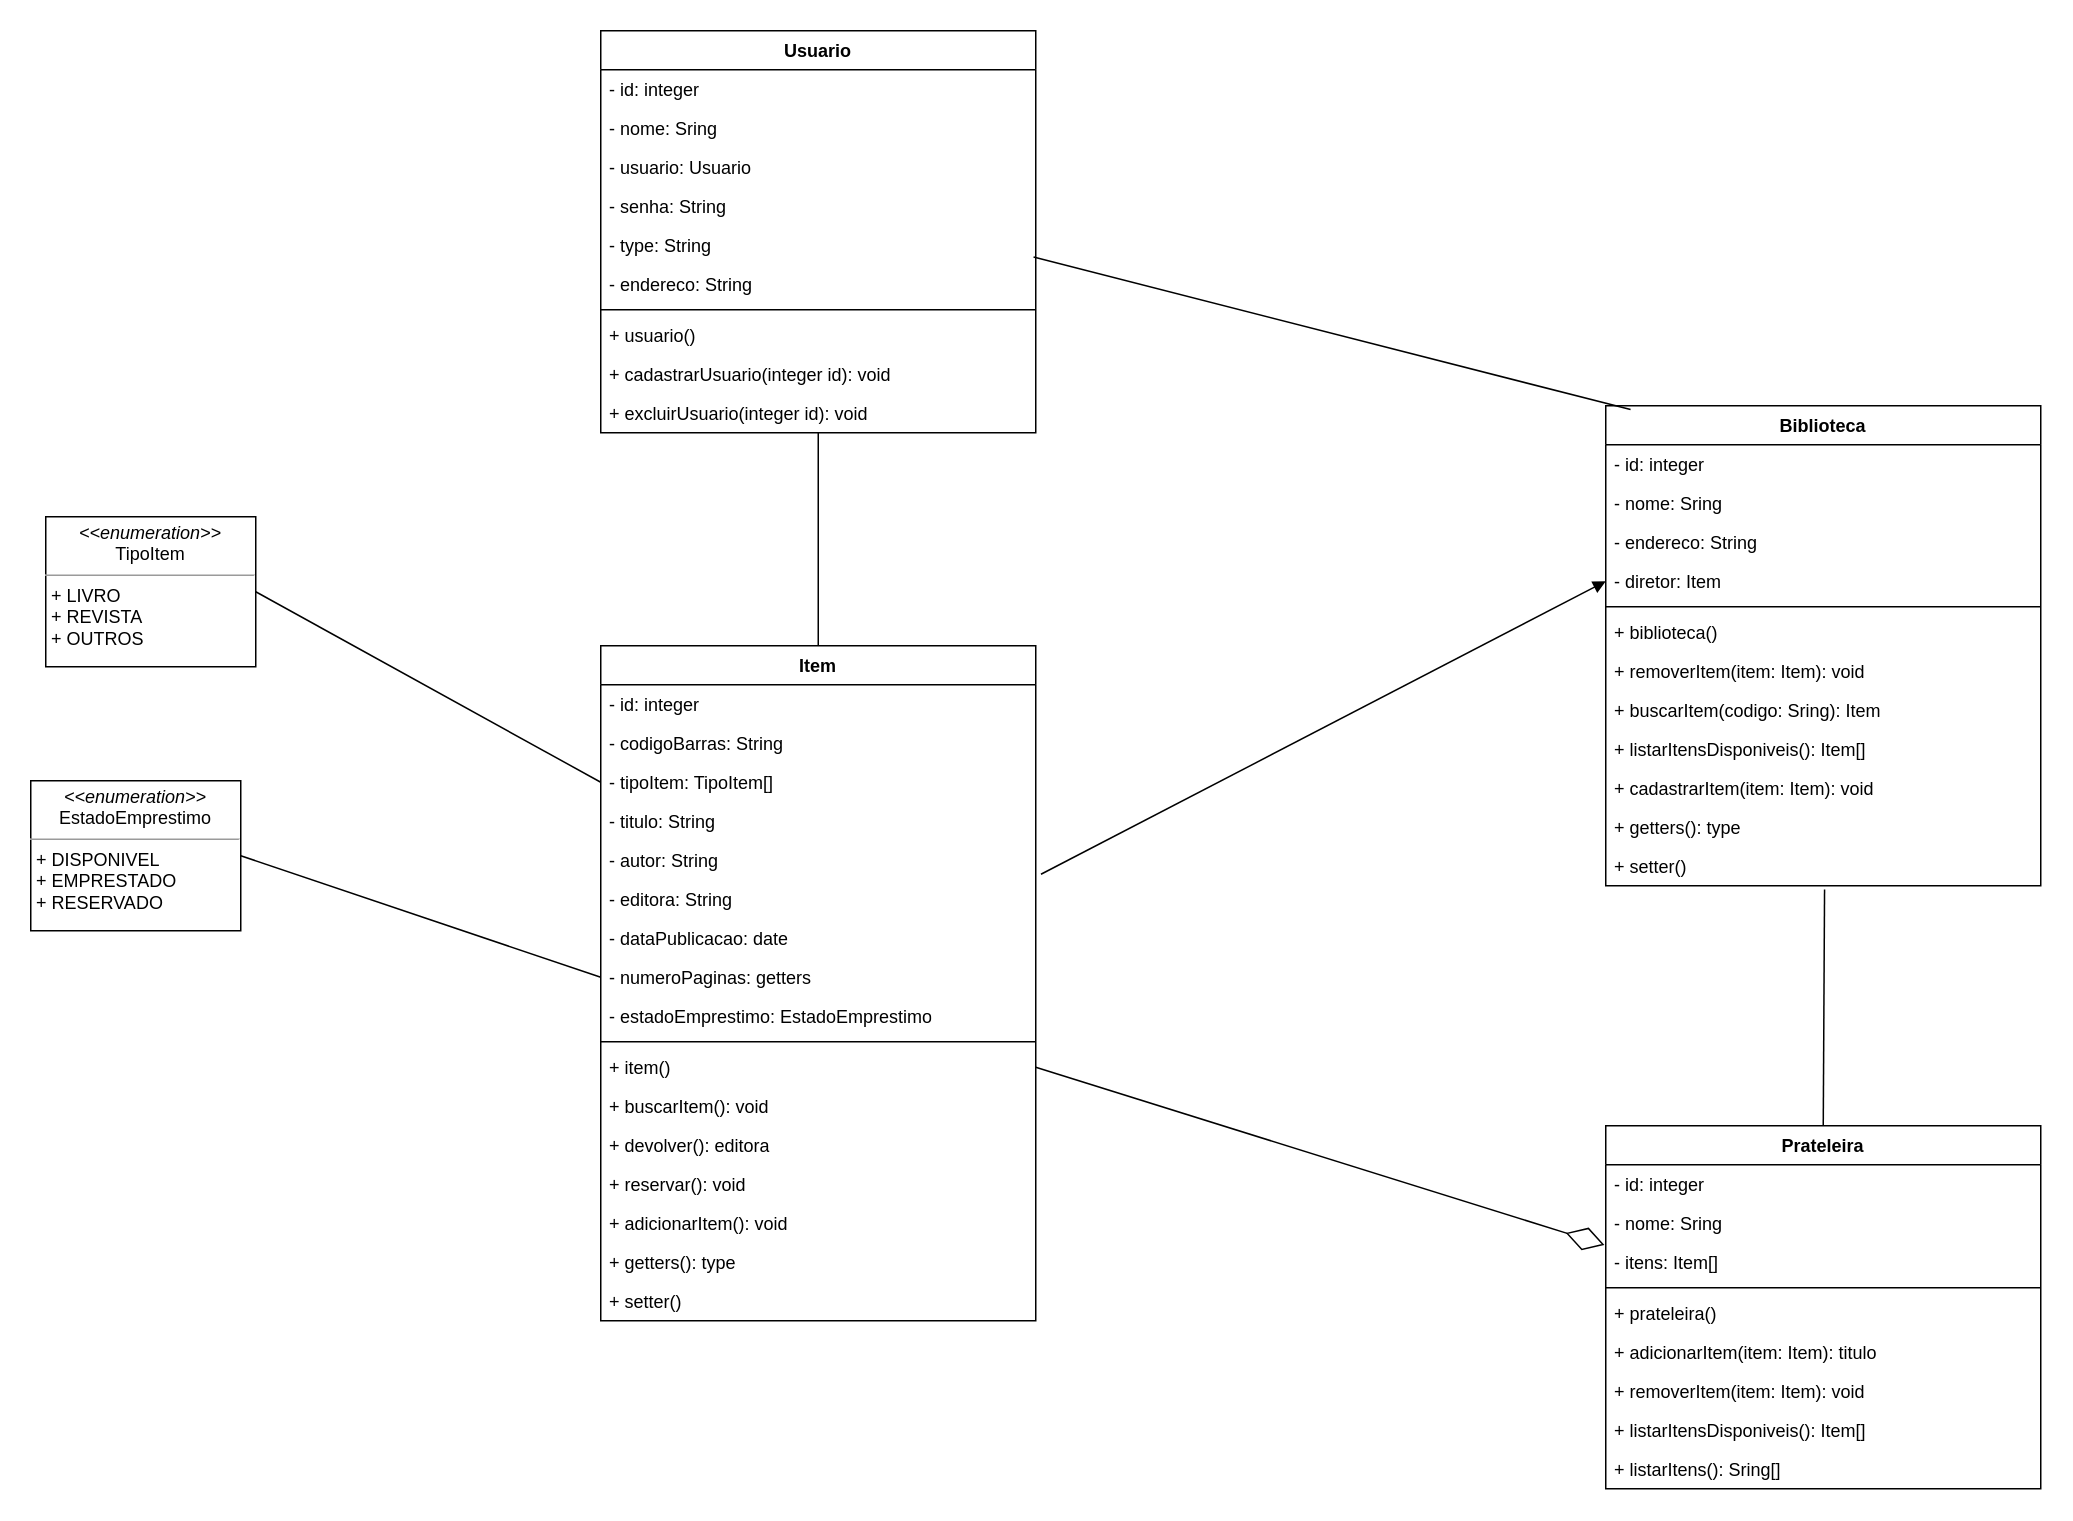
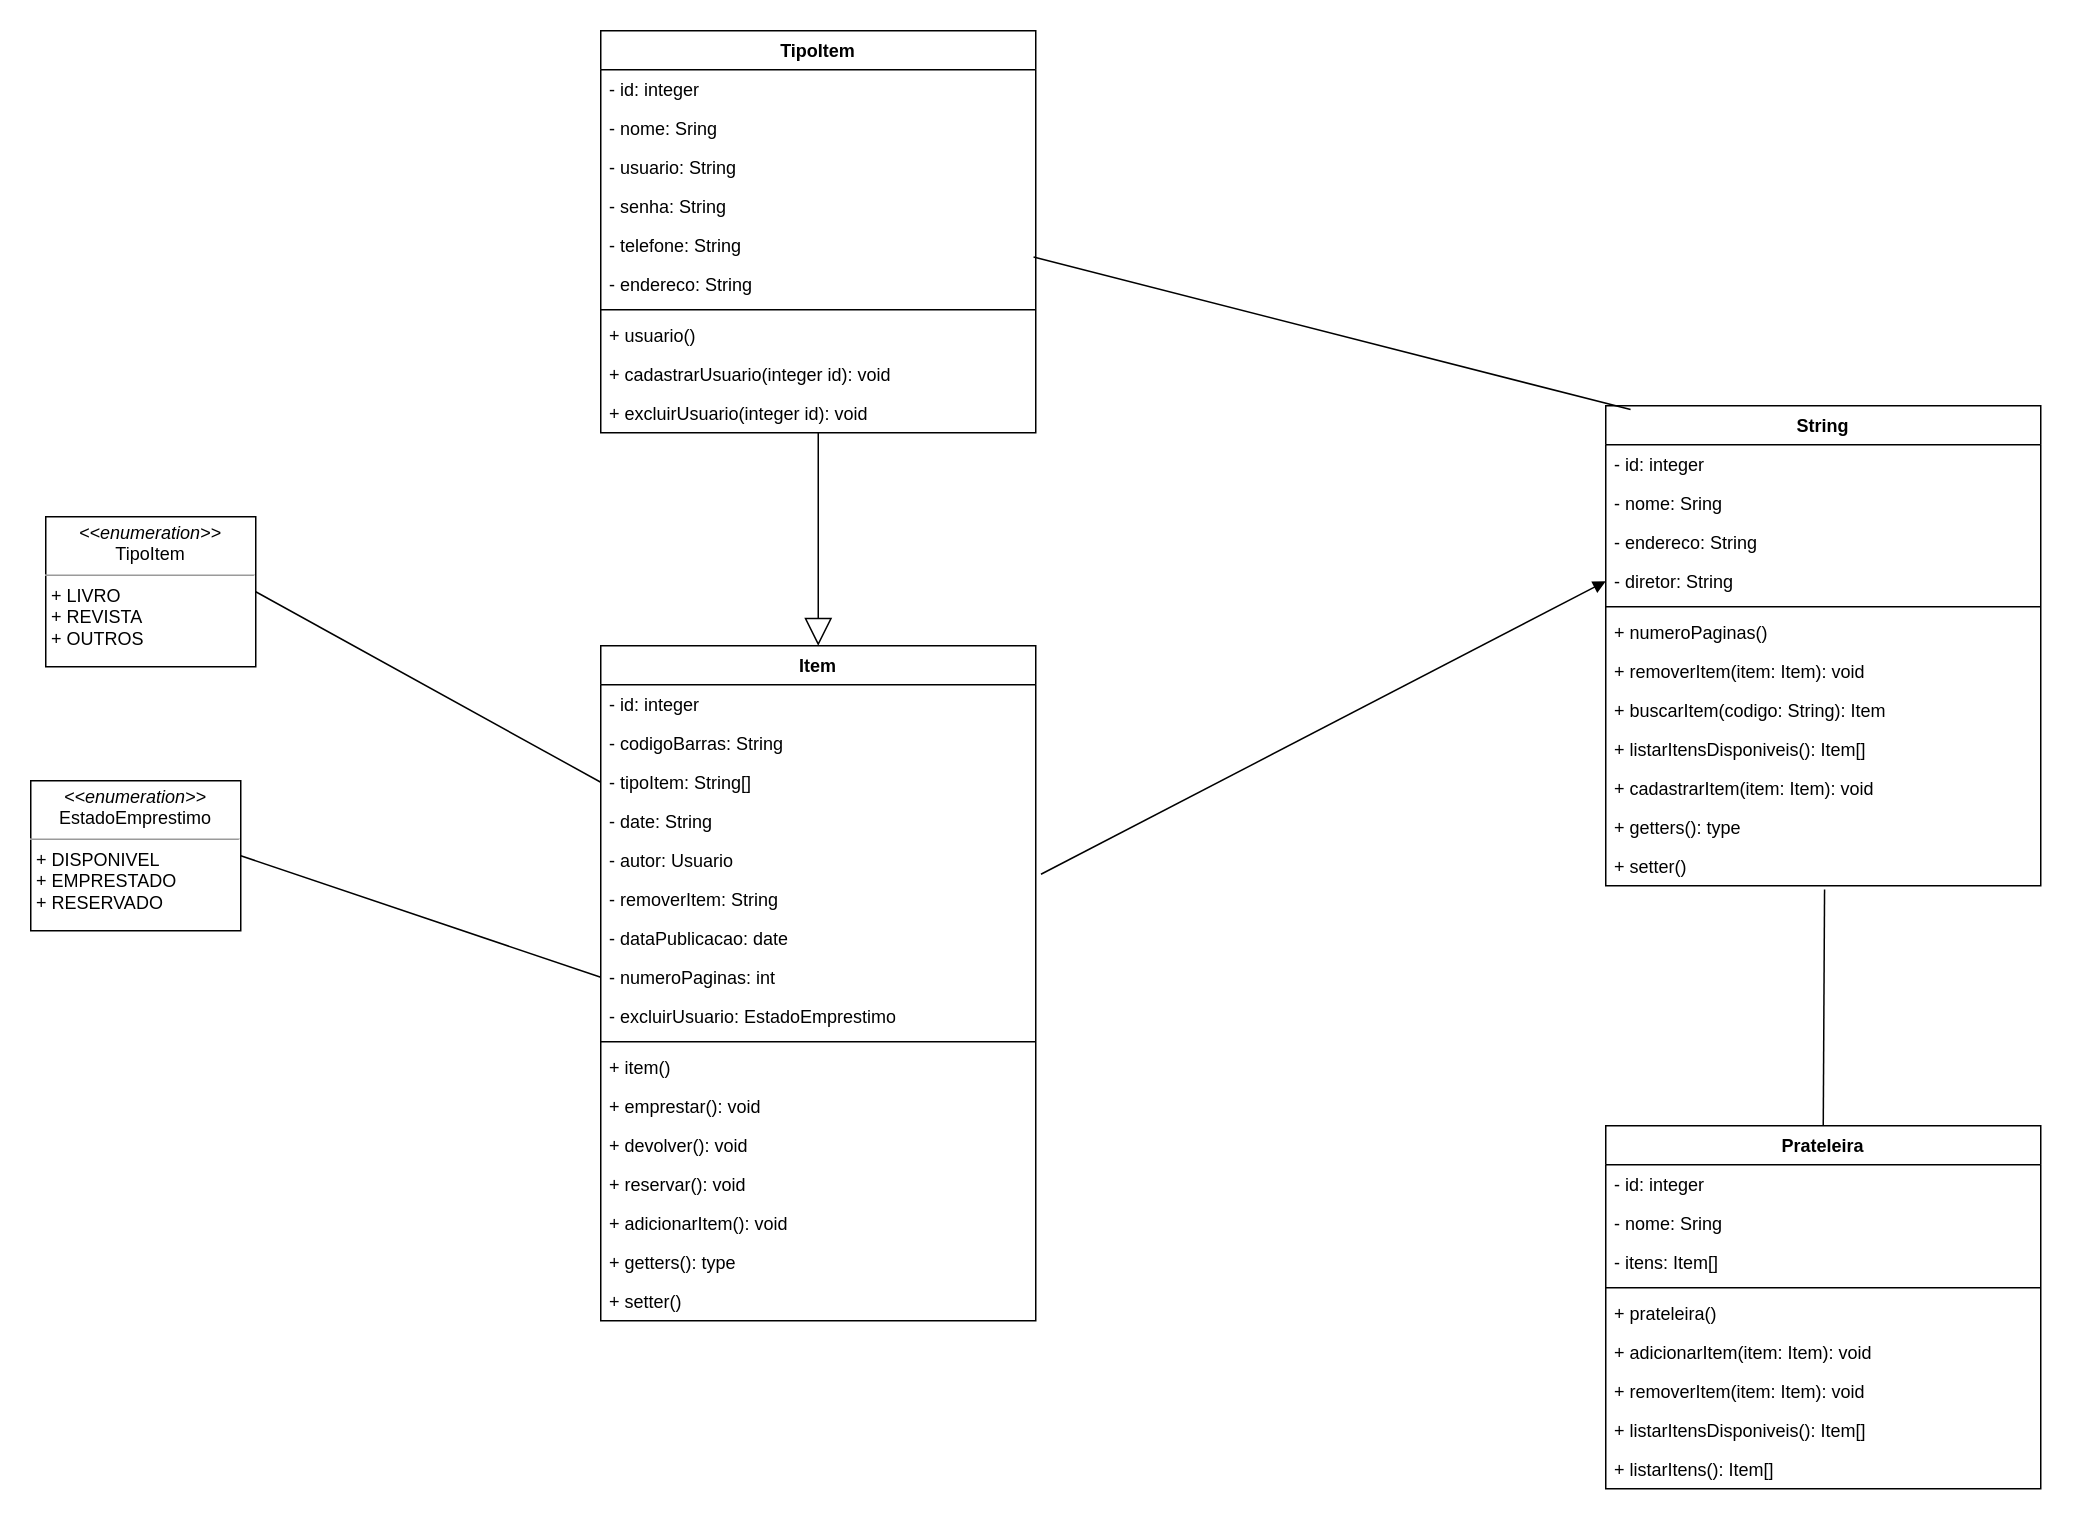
(818, 52) -> (818, 52)
(689, 169) -> (684, 169)
(671, 247) -> (689, 247)
(1823, 427) -> (1823, 427)
(1681, 583) -> (1689, 583)
(818, 630) -> (818, 617)
(1676, 634) -> (1696, 634)
(1765, 712) -> (1770, 712)
(709, 784) -> (699, 784)
(679, 823) -> (673, 823)
(678, 862) -> (683, 862)
(684, 901) -> (706, 901)
(721, 979) -> (699, 979)
(779, 1018) -> (765, 1018)
(701, 1108) -> (696, 1108)
(704, 1147) -> (689, 1147)
(1301, 1150) -> none
(1768, 1354) -> (1760, 1354)
(1722, 1471) -> (1719, 1471)
